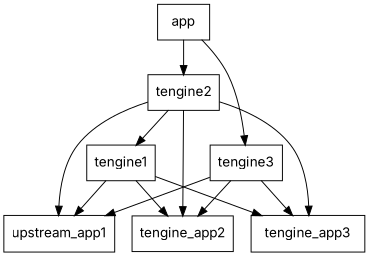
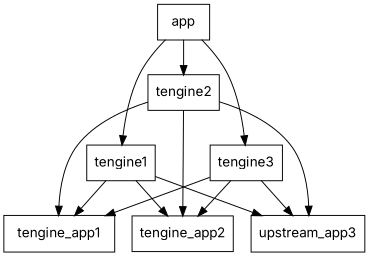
(156, 124) -> (135, 84)
(59, 234) -> (59, 234)
(308, 234) -> (308, 234)
